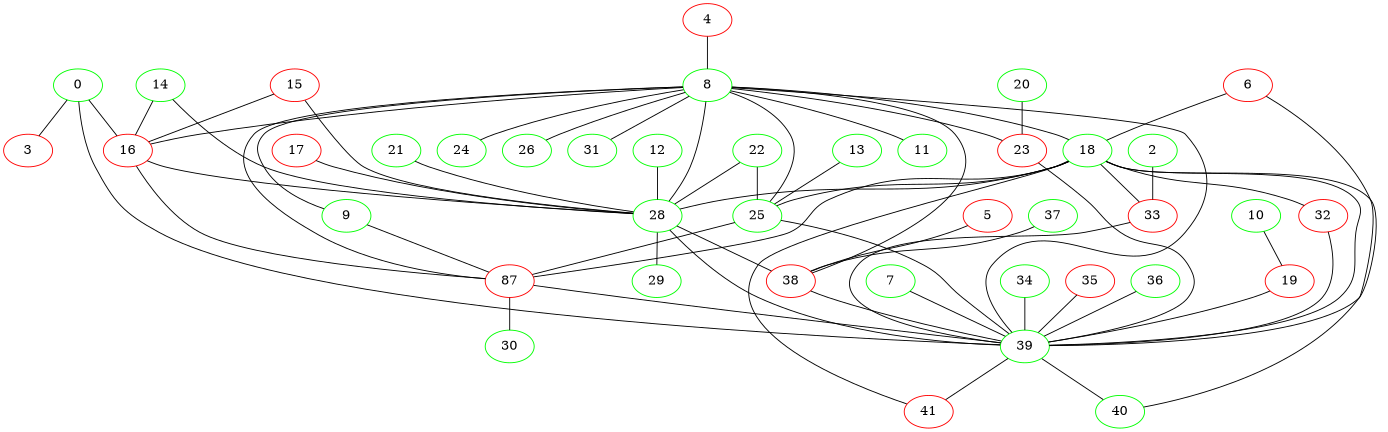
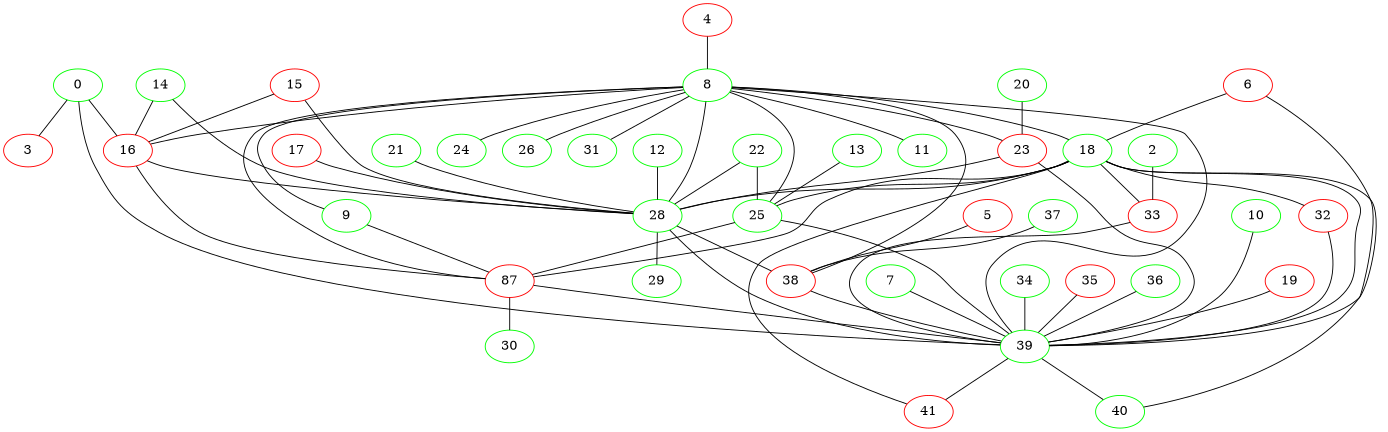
none -> (840, 183)
(1273, 249) -> (1167, 325)
